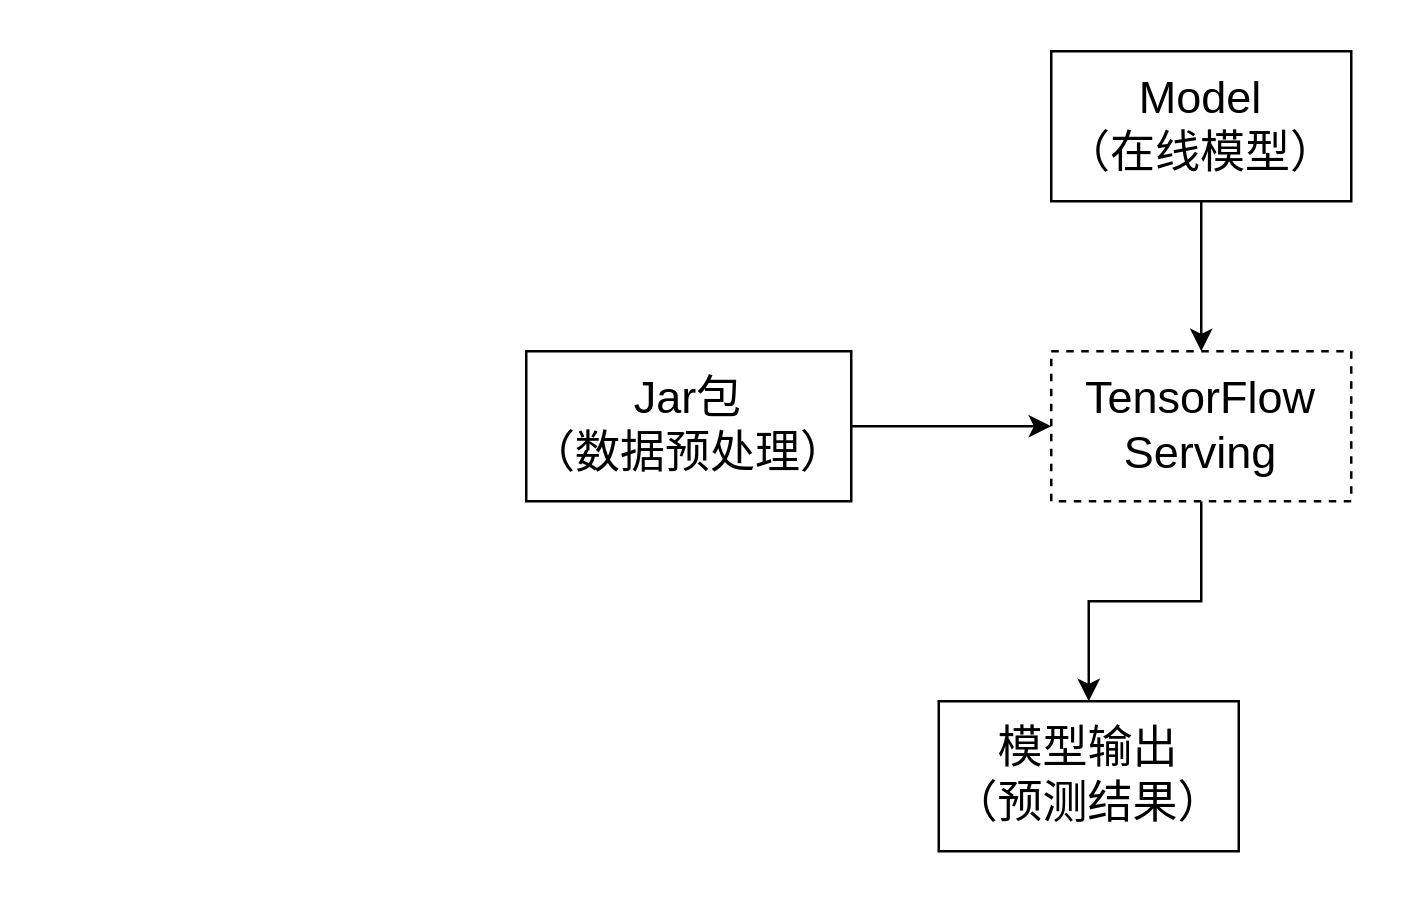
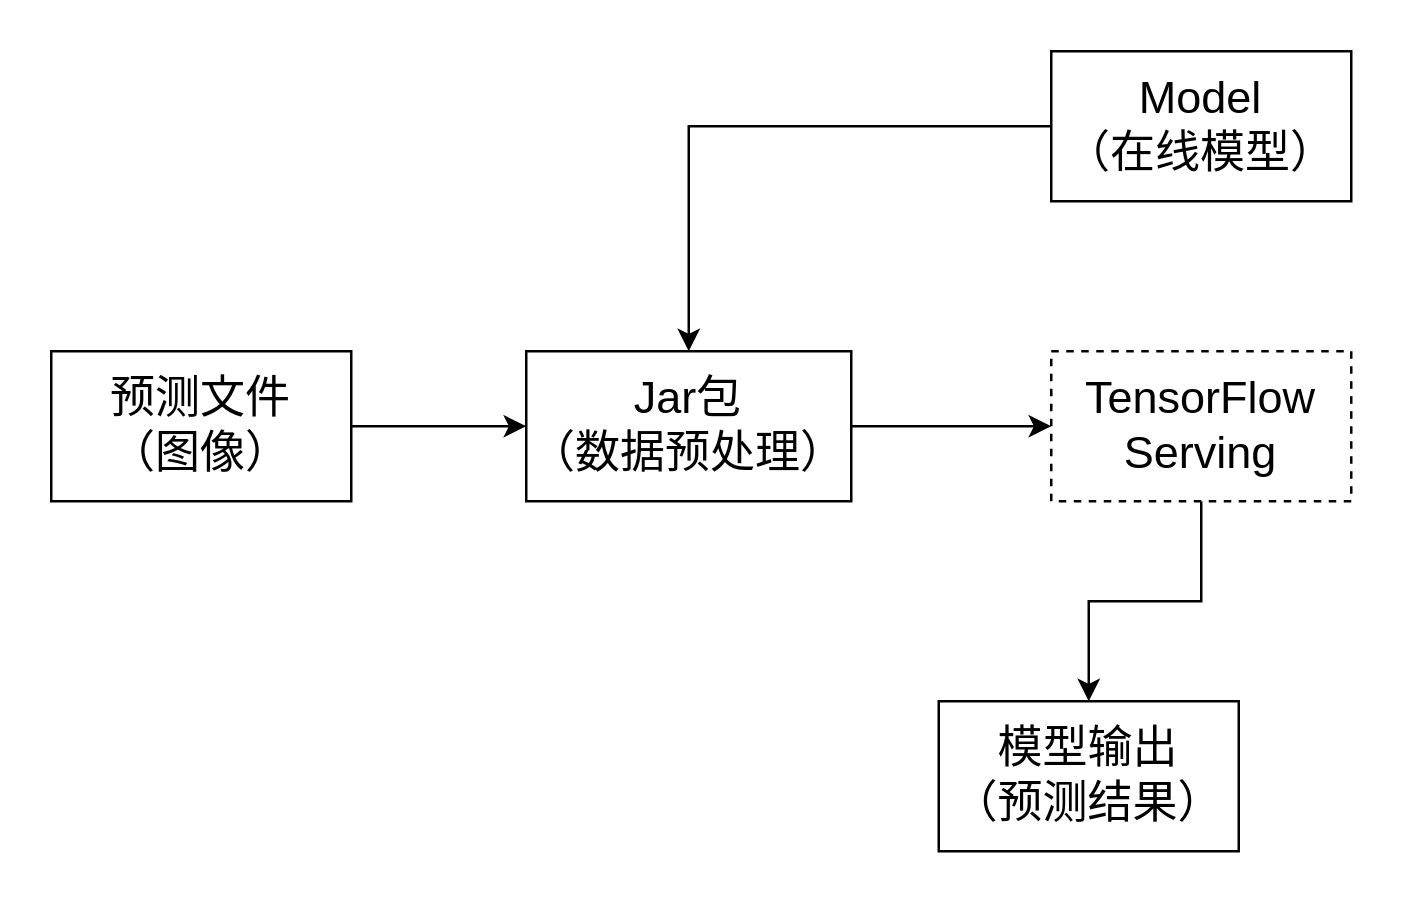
(1201, 268) -> (766, 126)
none -> (201, 426)
none -> (430, 426)
